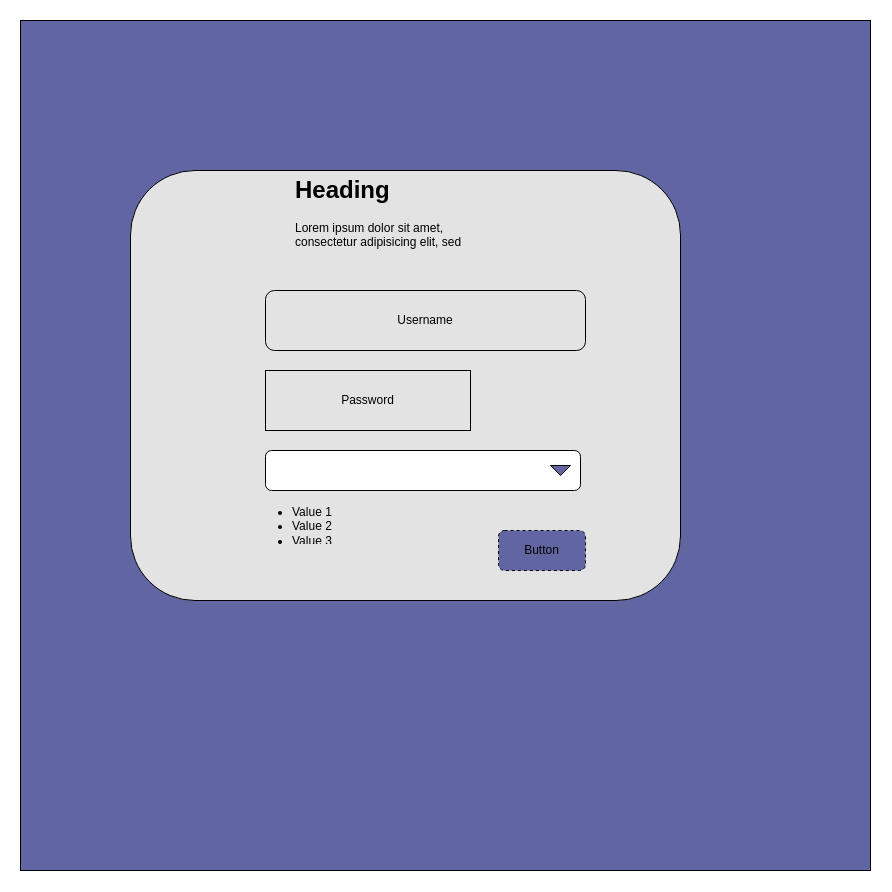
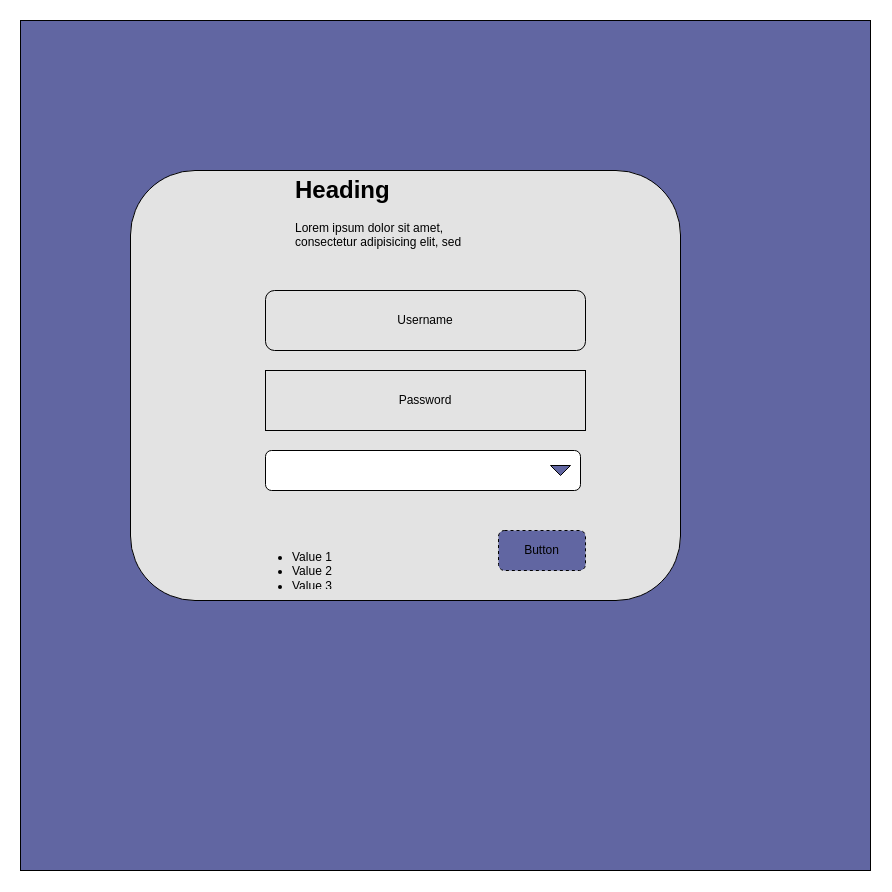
(368, 401) -> (426, 401)
(316, 518) -> (316, 563)
